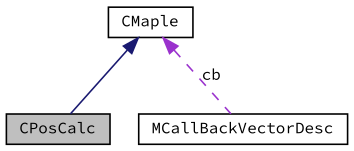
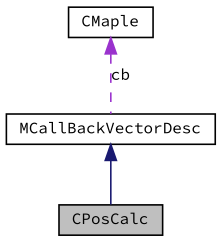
(99, 82) -> (111, 183)
